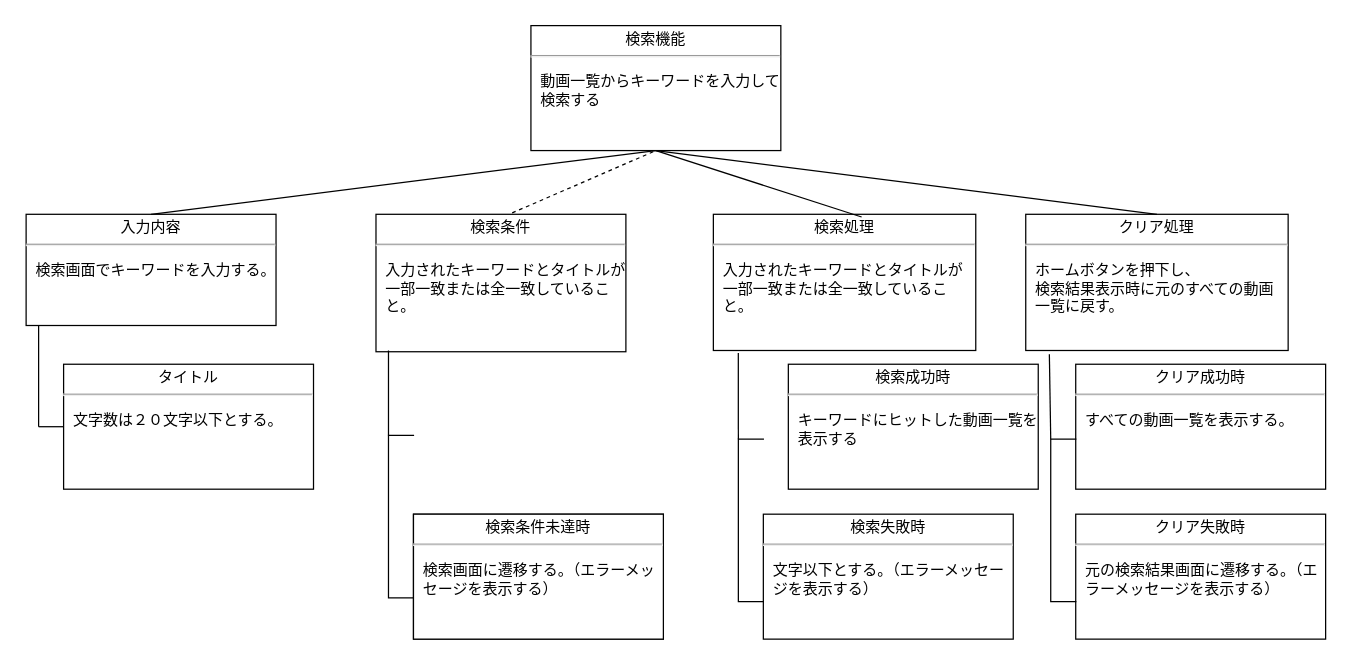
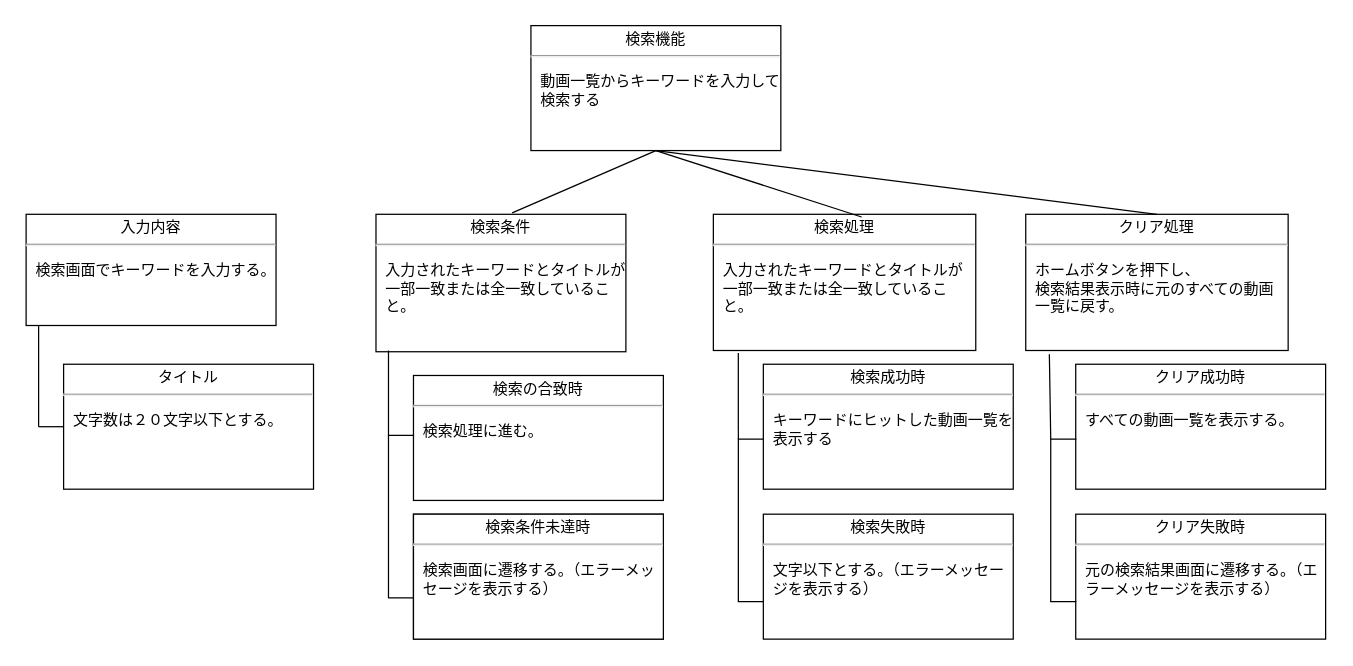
(399, 183) -> none
(582, 183) -> (582, 183)
(913, 427) -> (888, 427)
none -> (538, 438)
